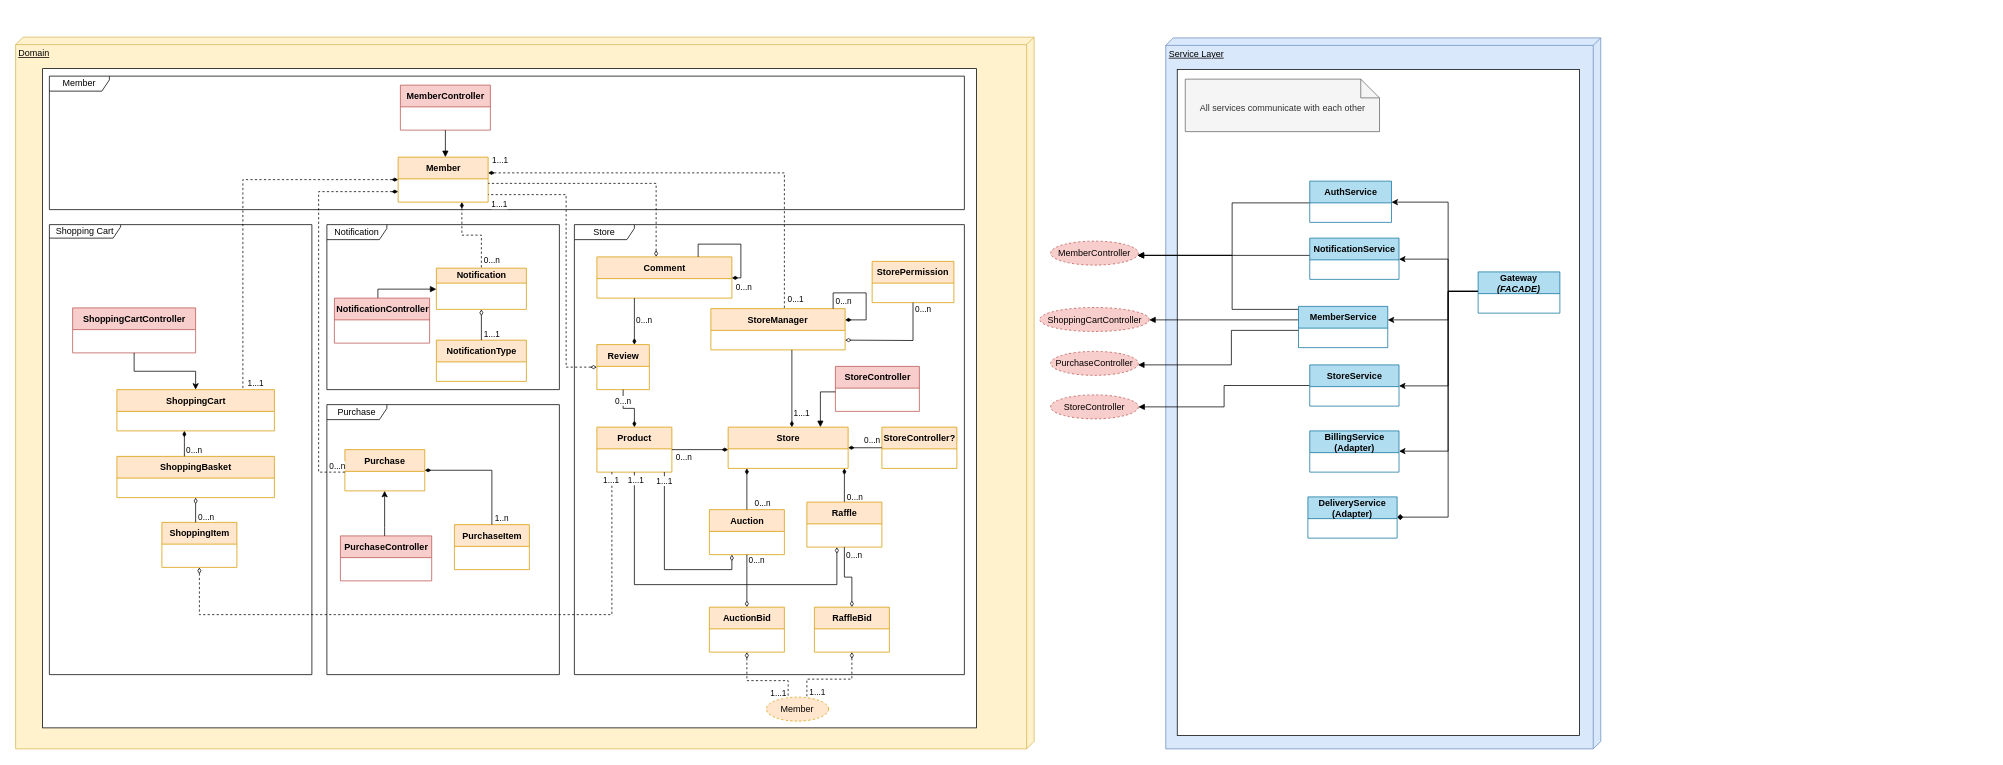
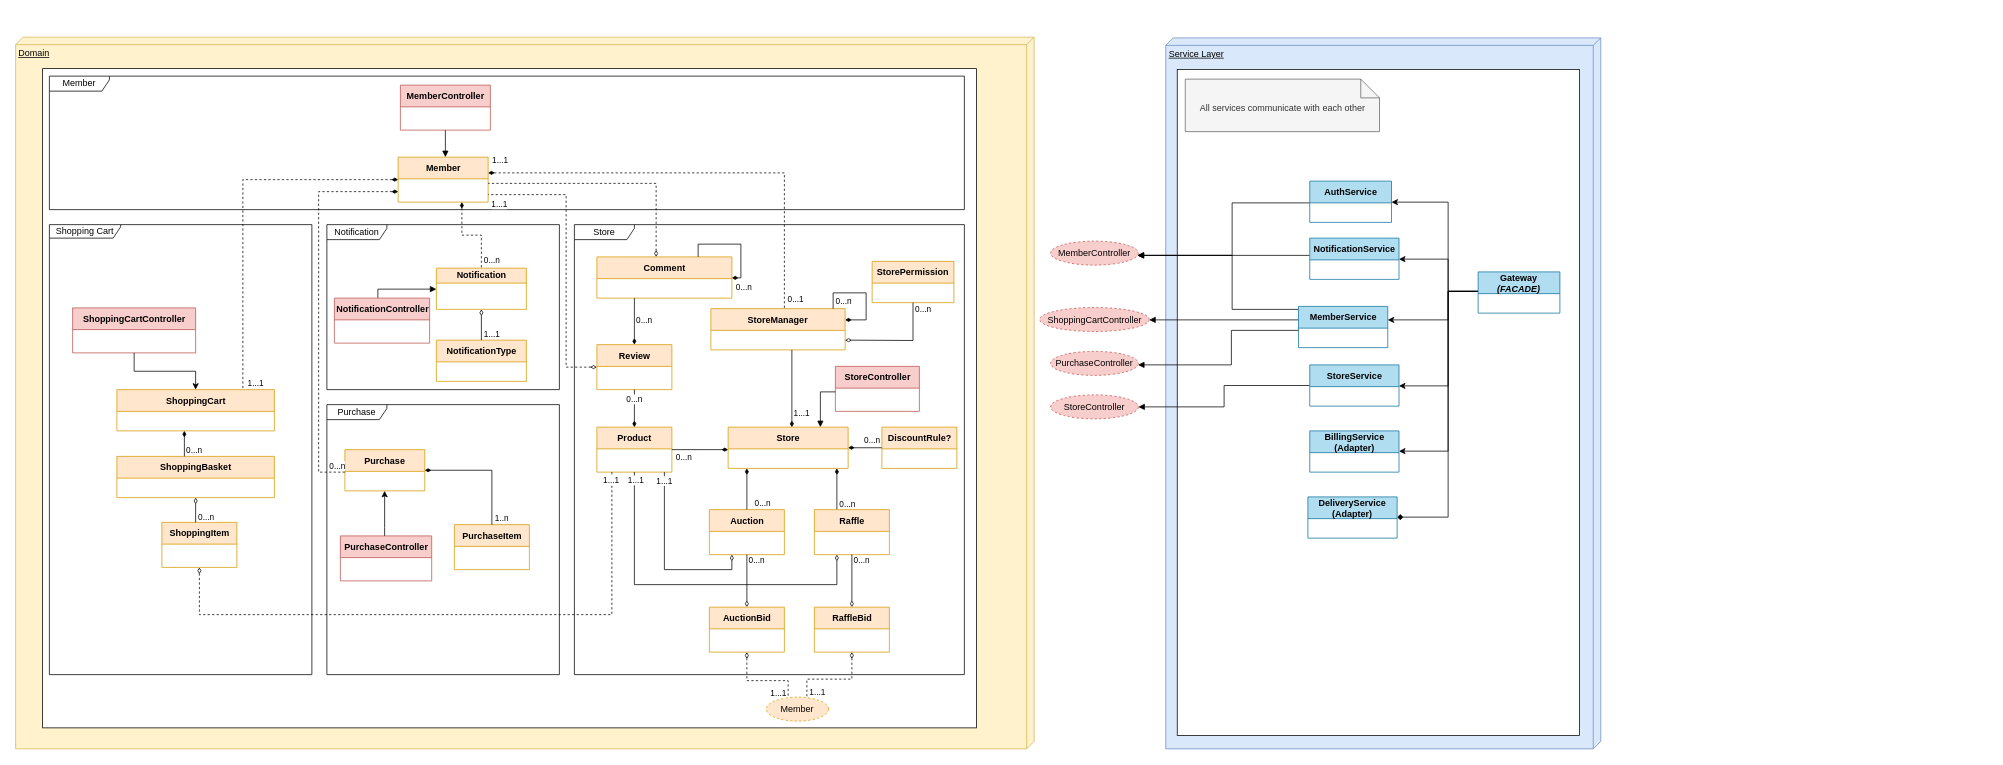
(623, 367) -> (634, 367)
(920, 438) -> (920, 438)
(844, 525) -> (852, 532)
